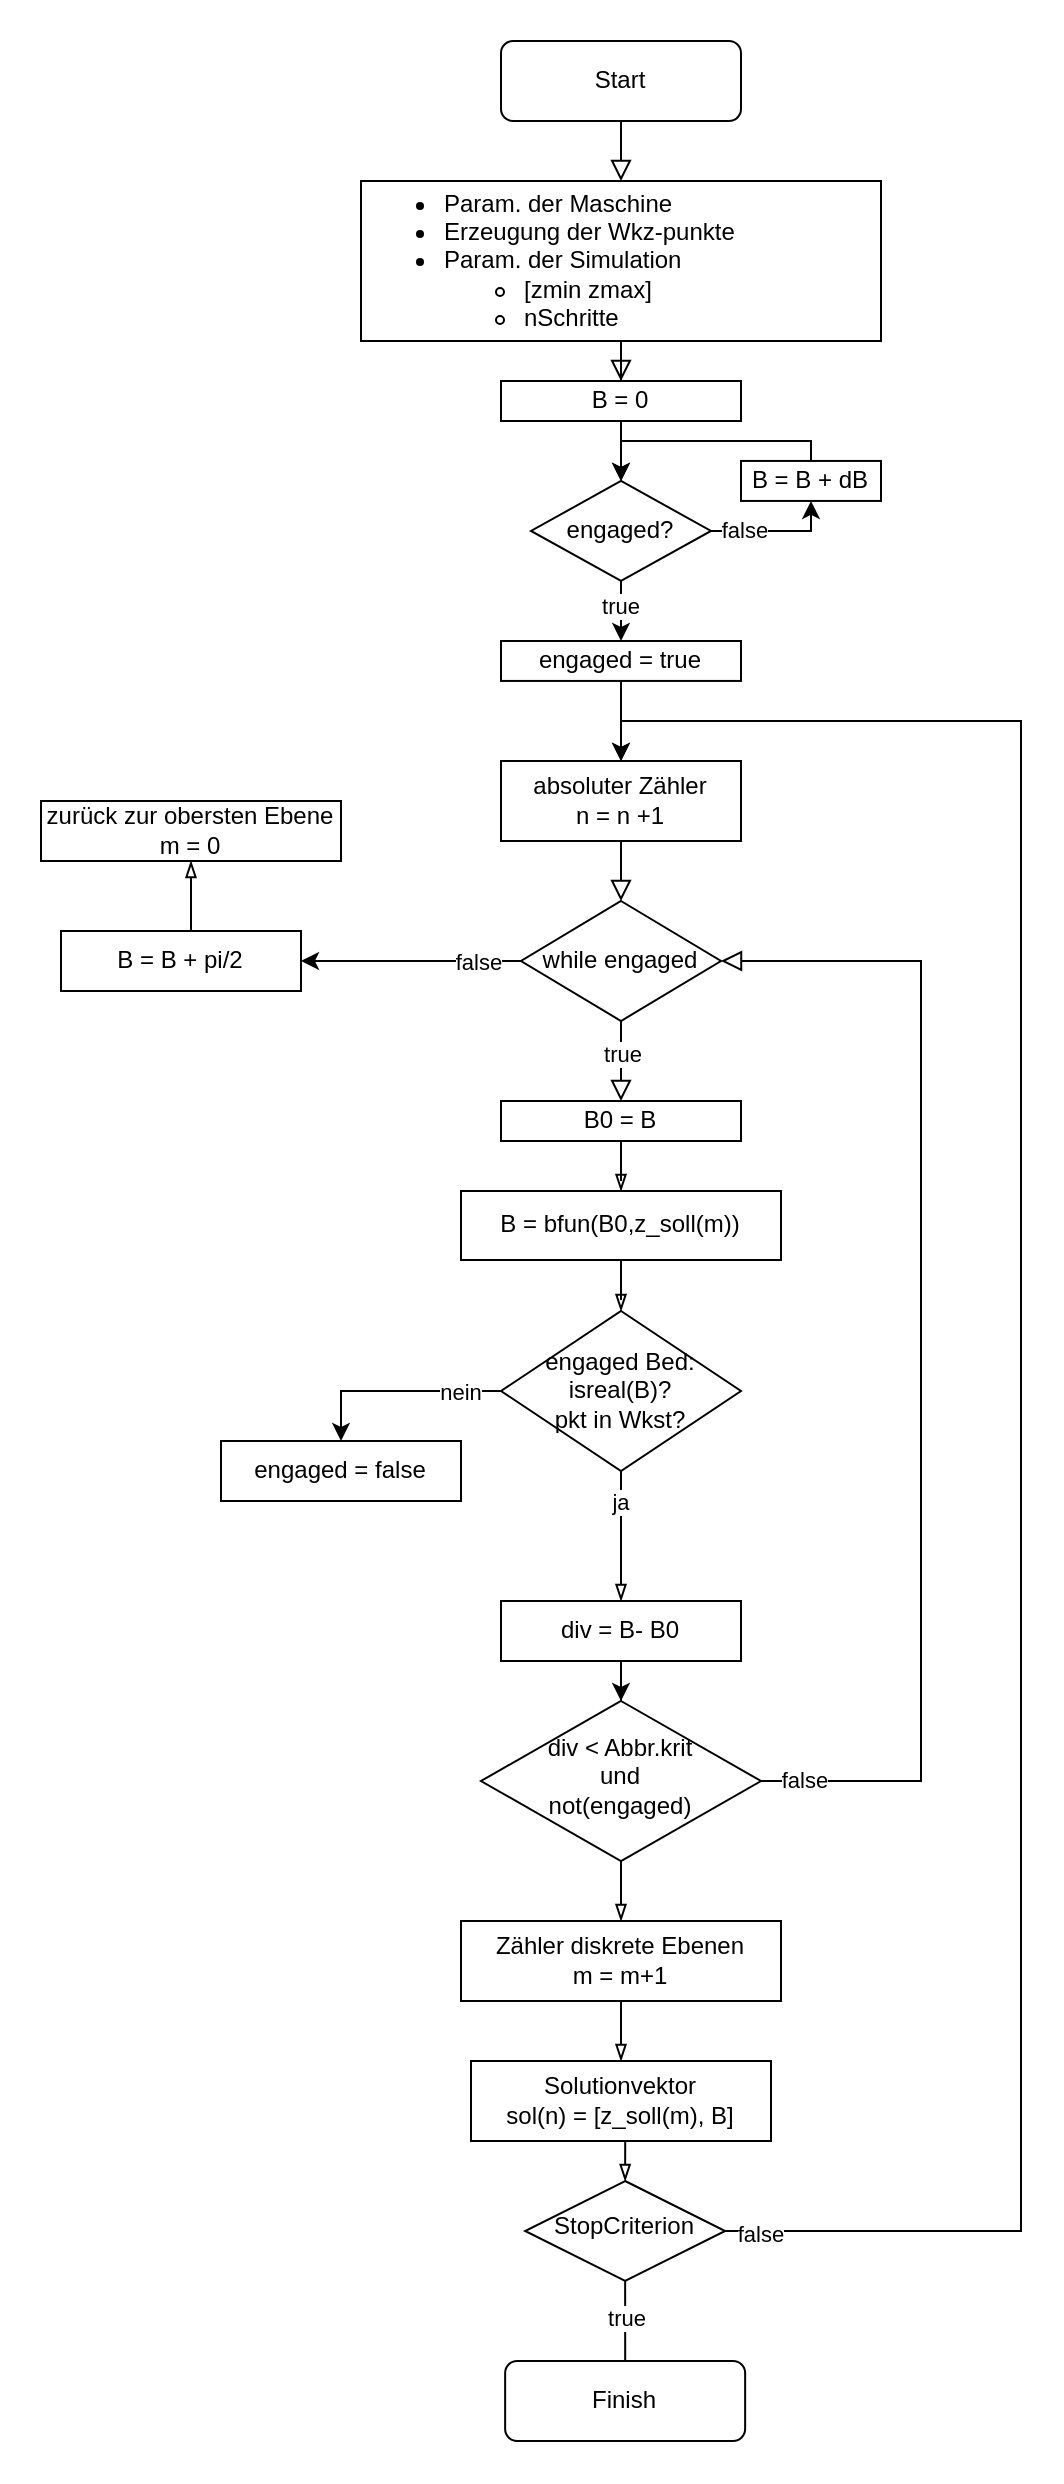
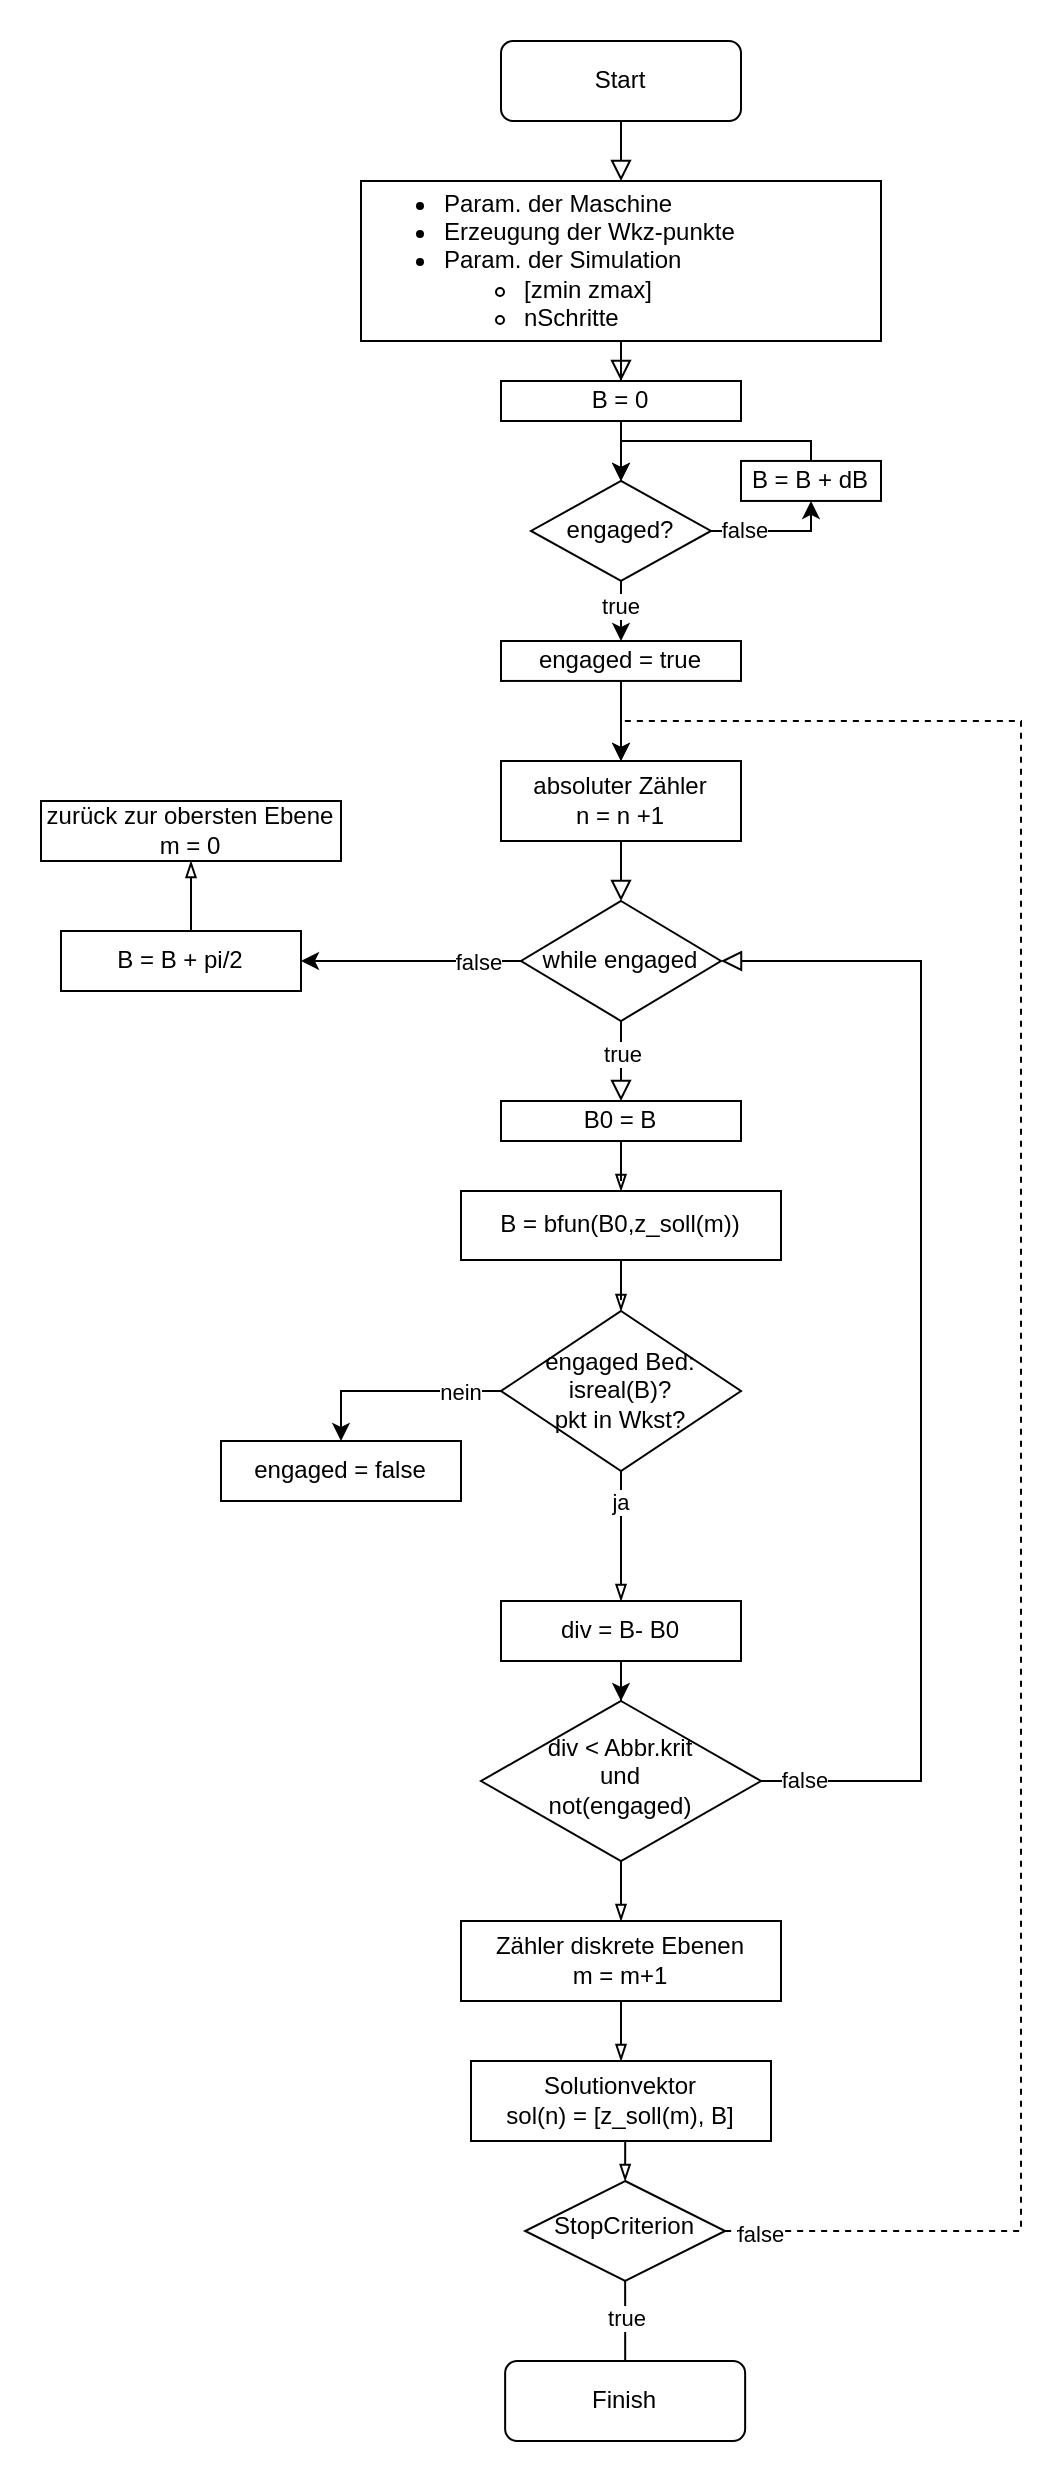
(1021, 1397) -> (1021, 1397)
